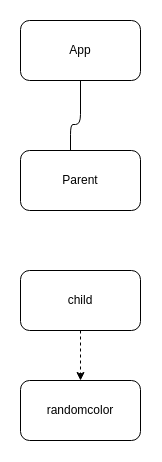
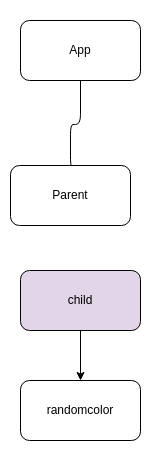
(81, 181) -> (71, 196)
(81, 301) -> (81, 301)
(81, 353) -> (81, 353)
